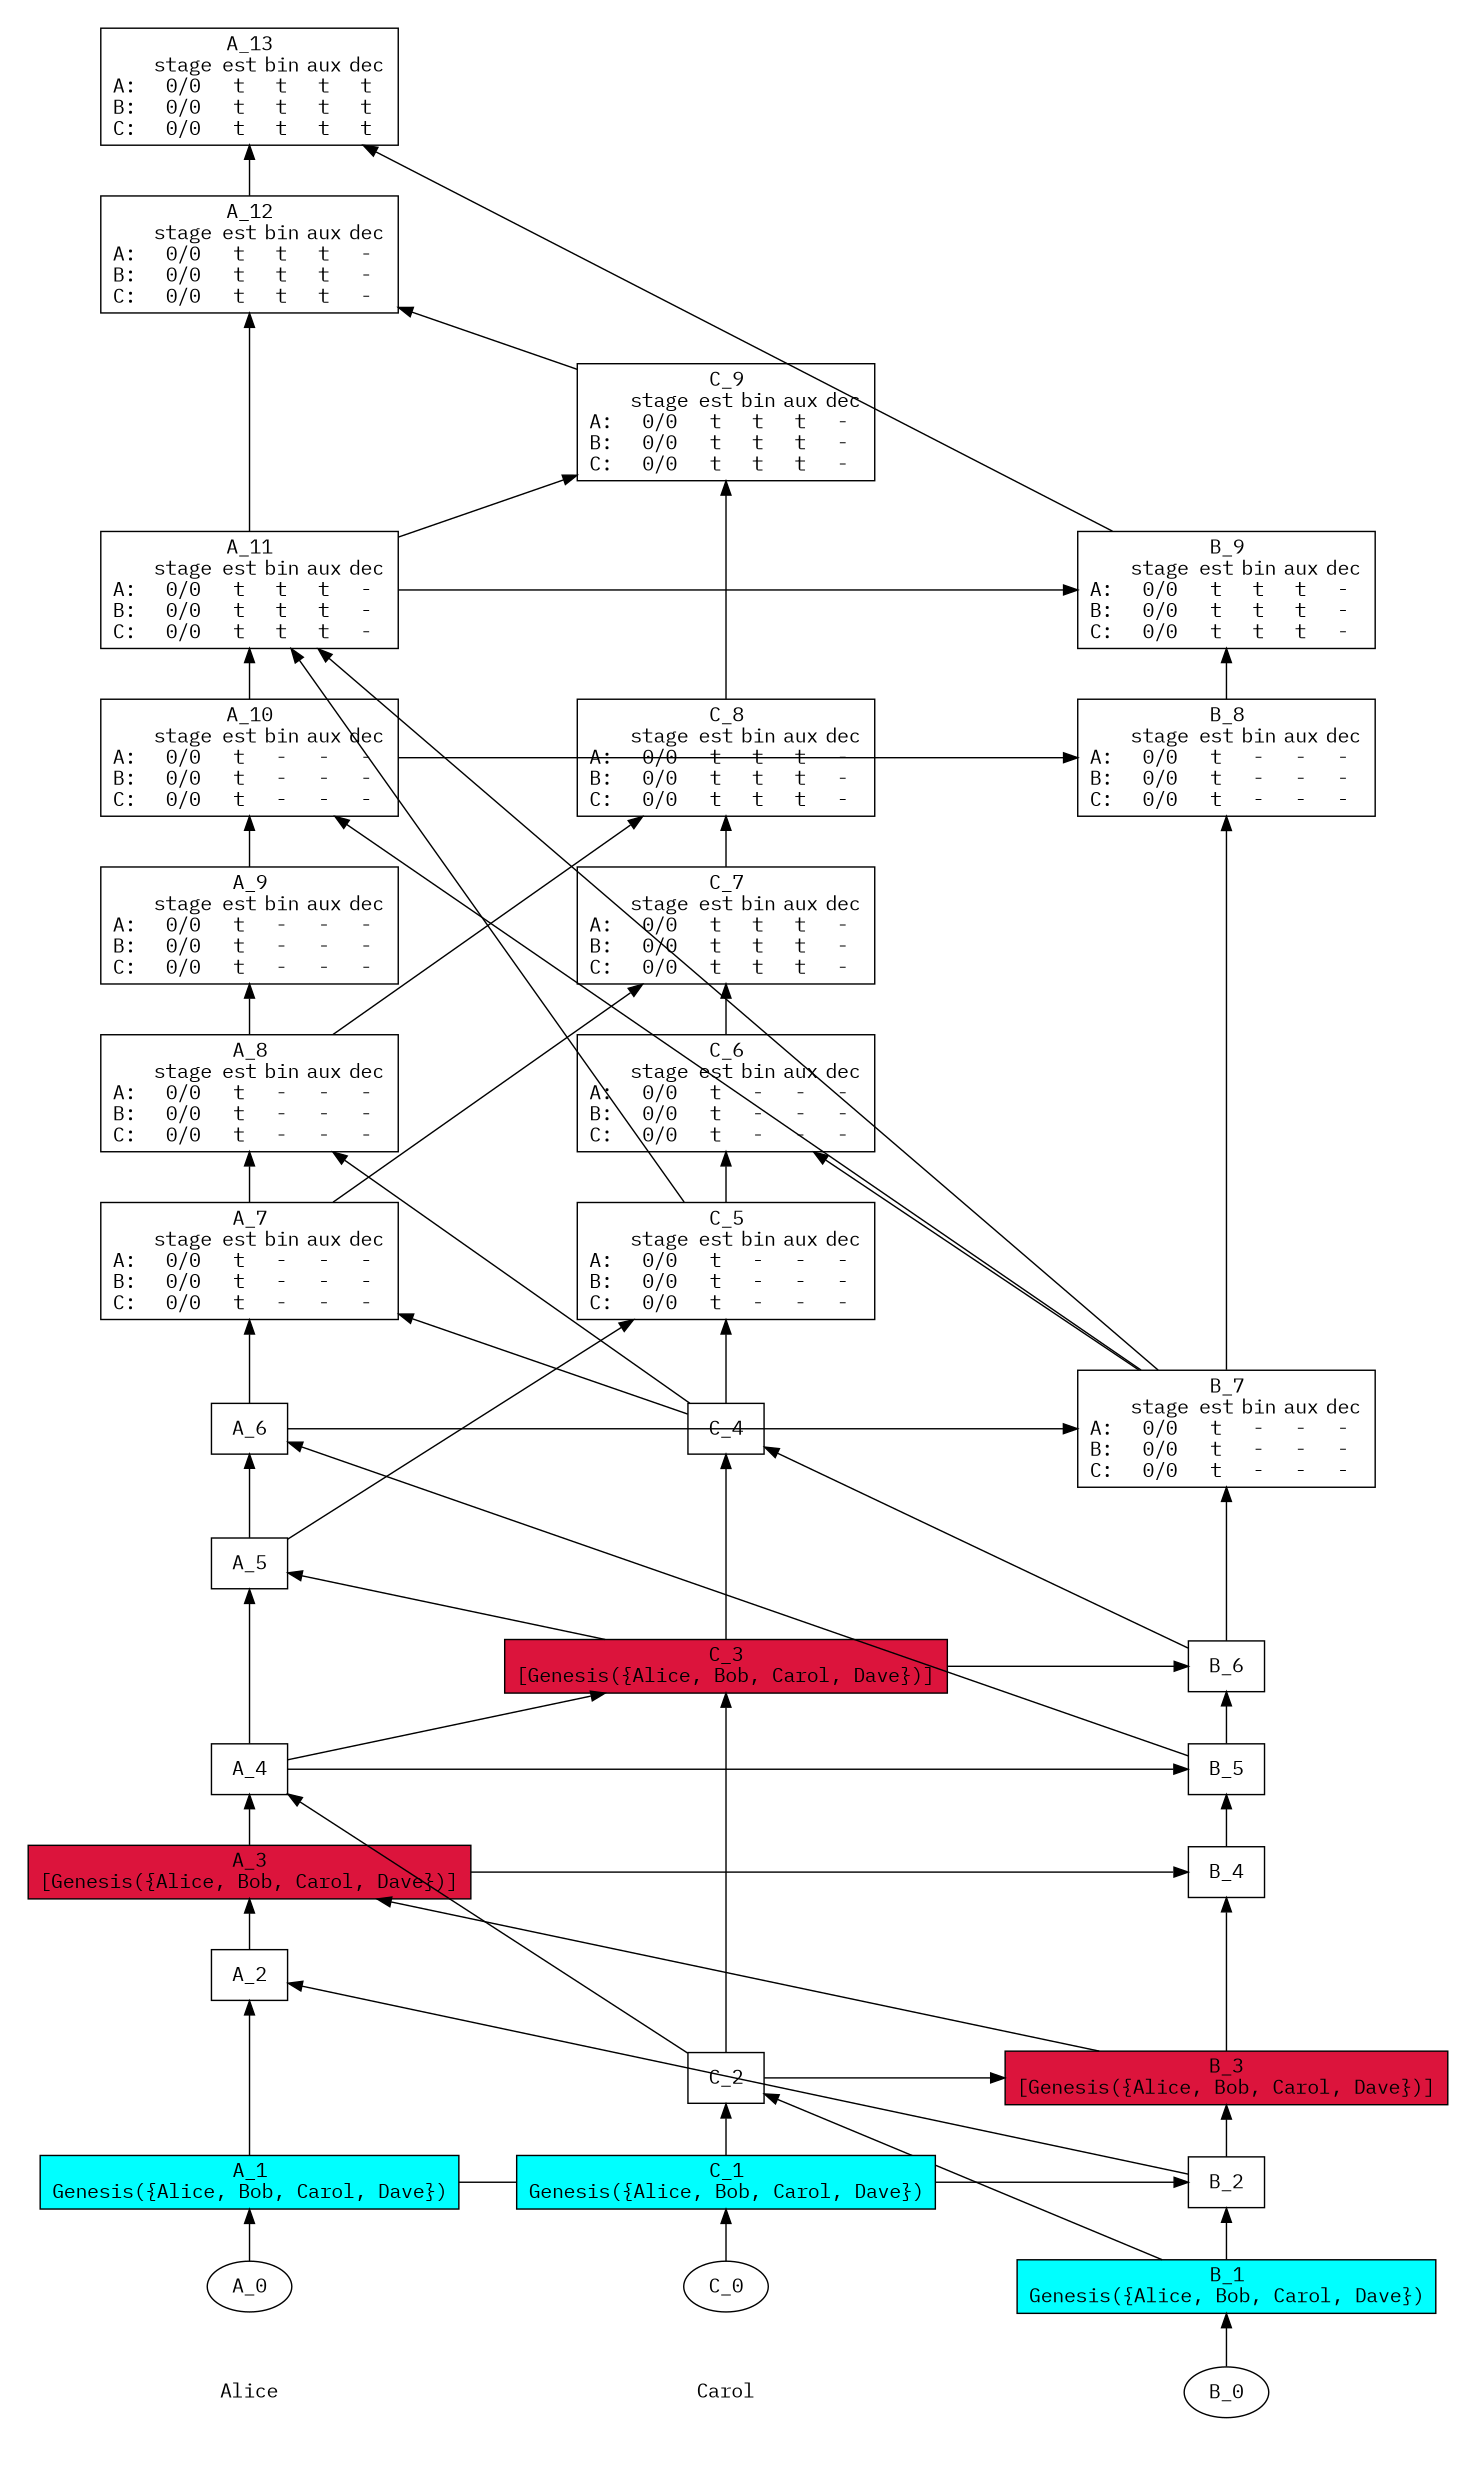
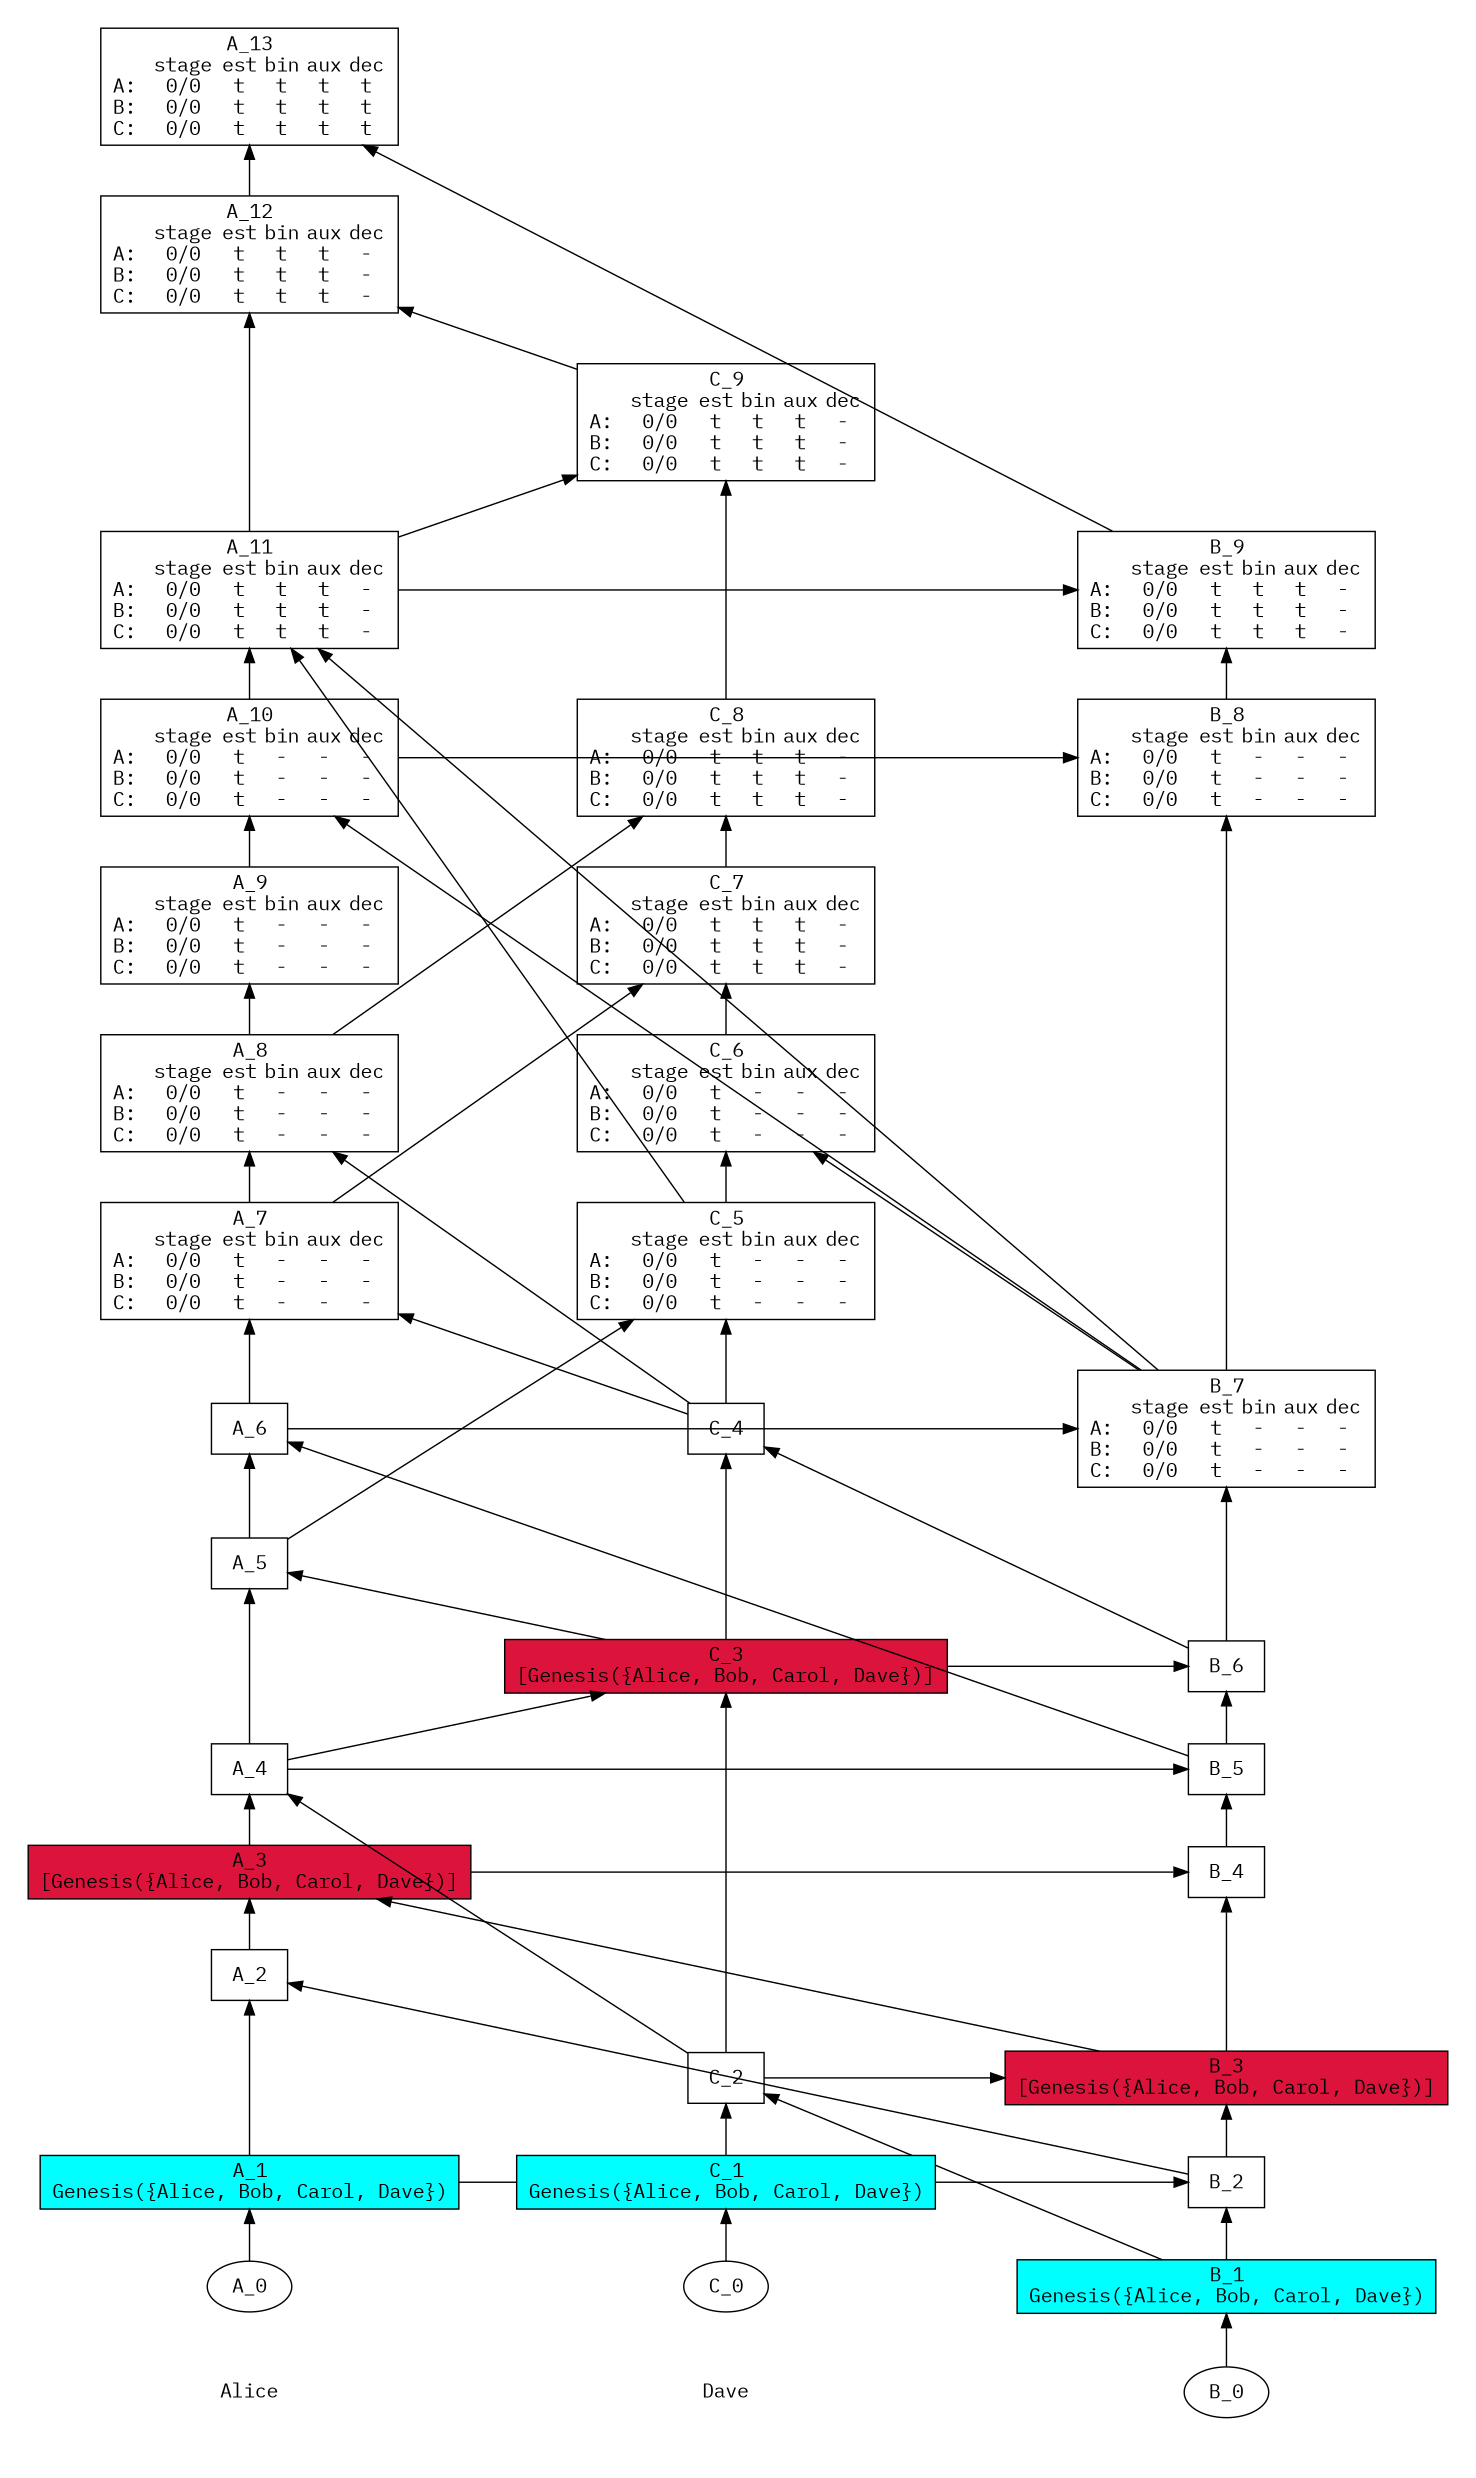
(726, 2392) -> (726, 2392)
